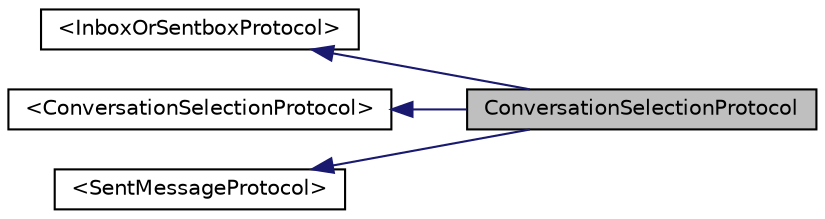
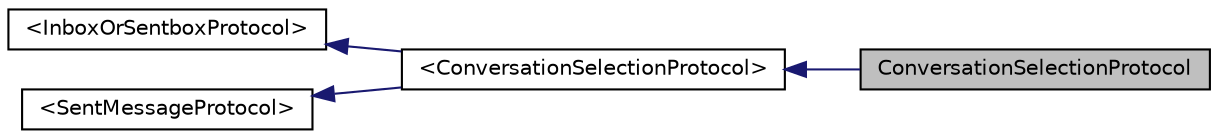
(431, 71) -> (375, 49)
(431, 147) -> (368, 91)
